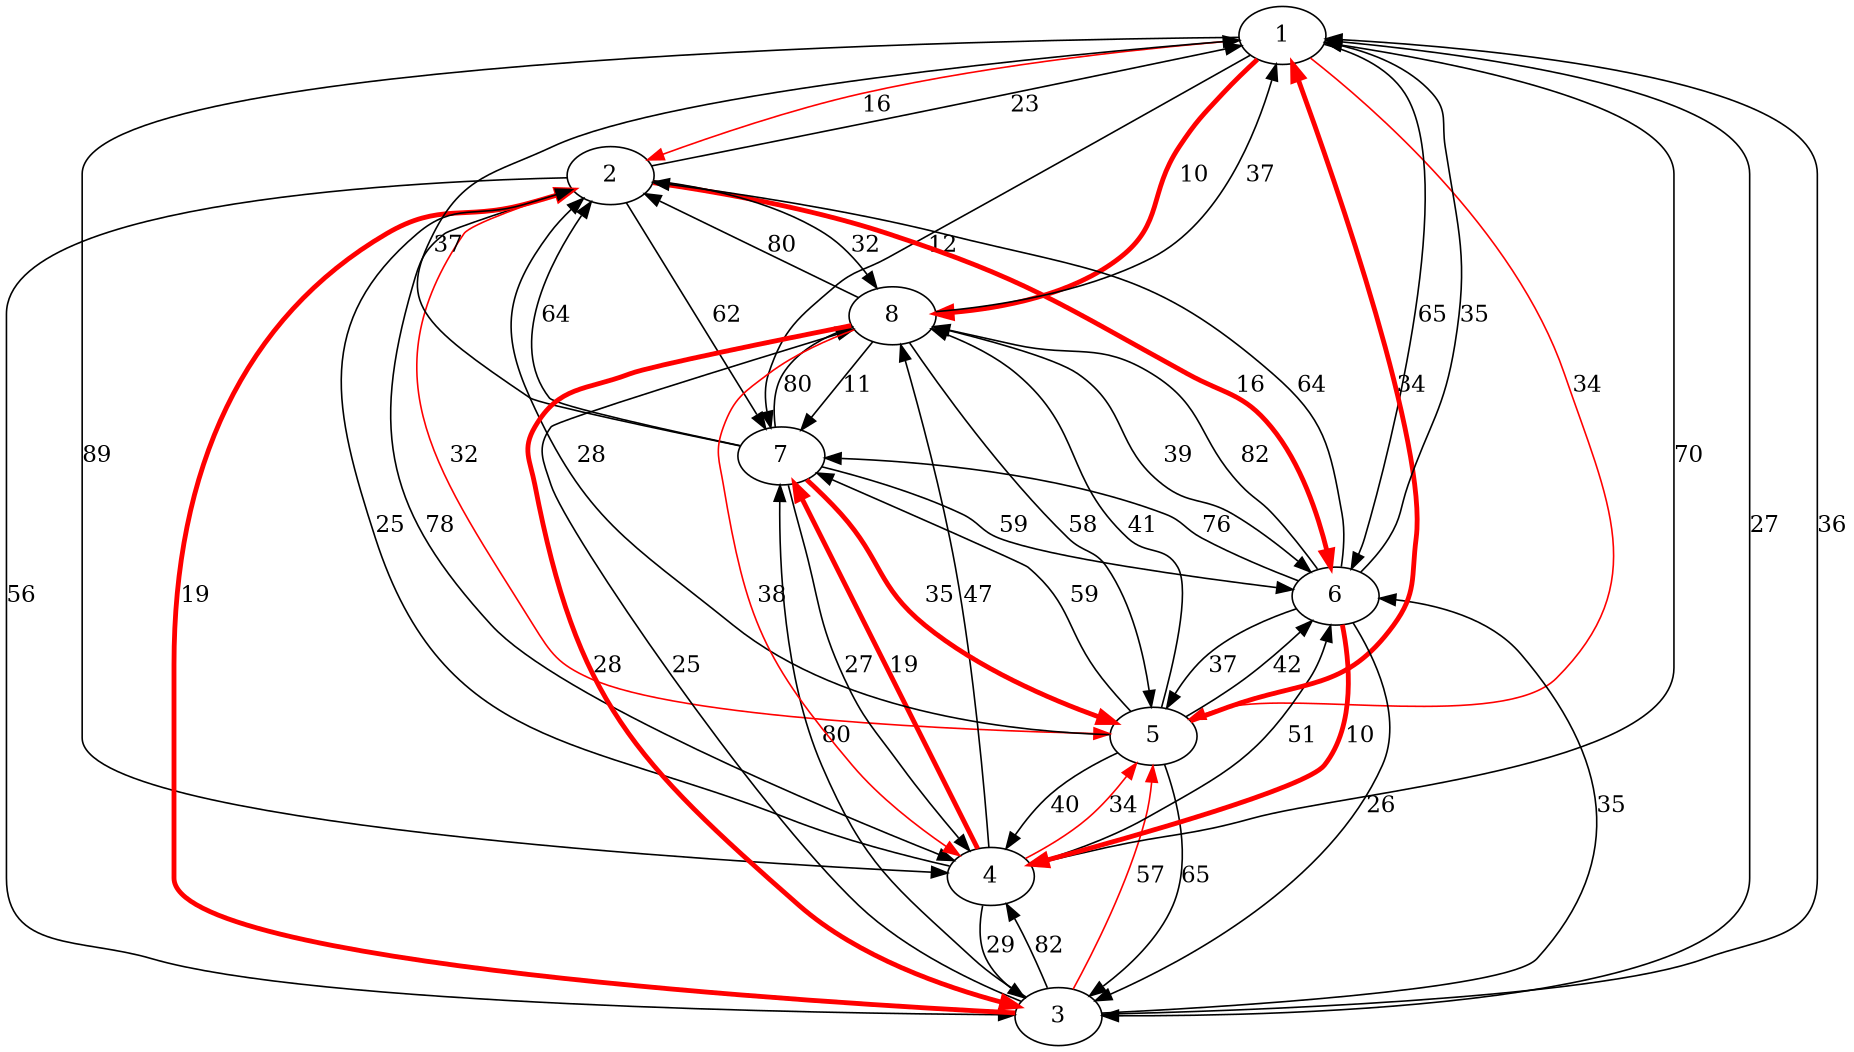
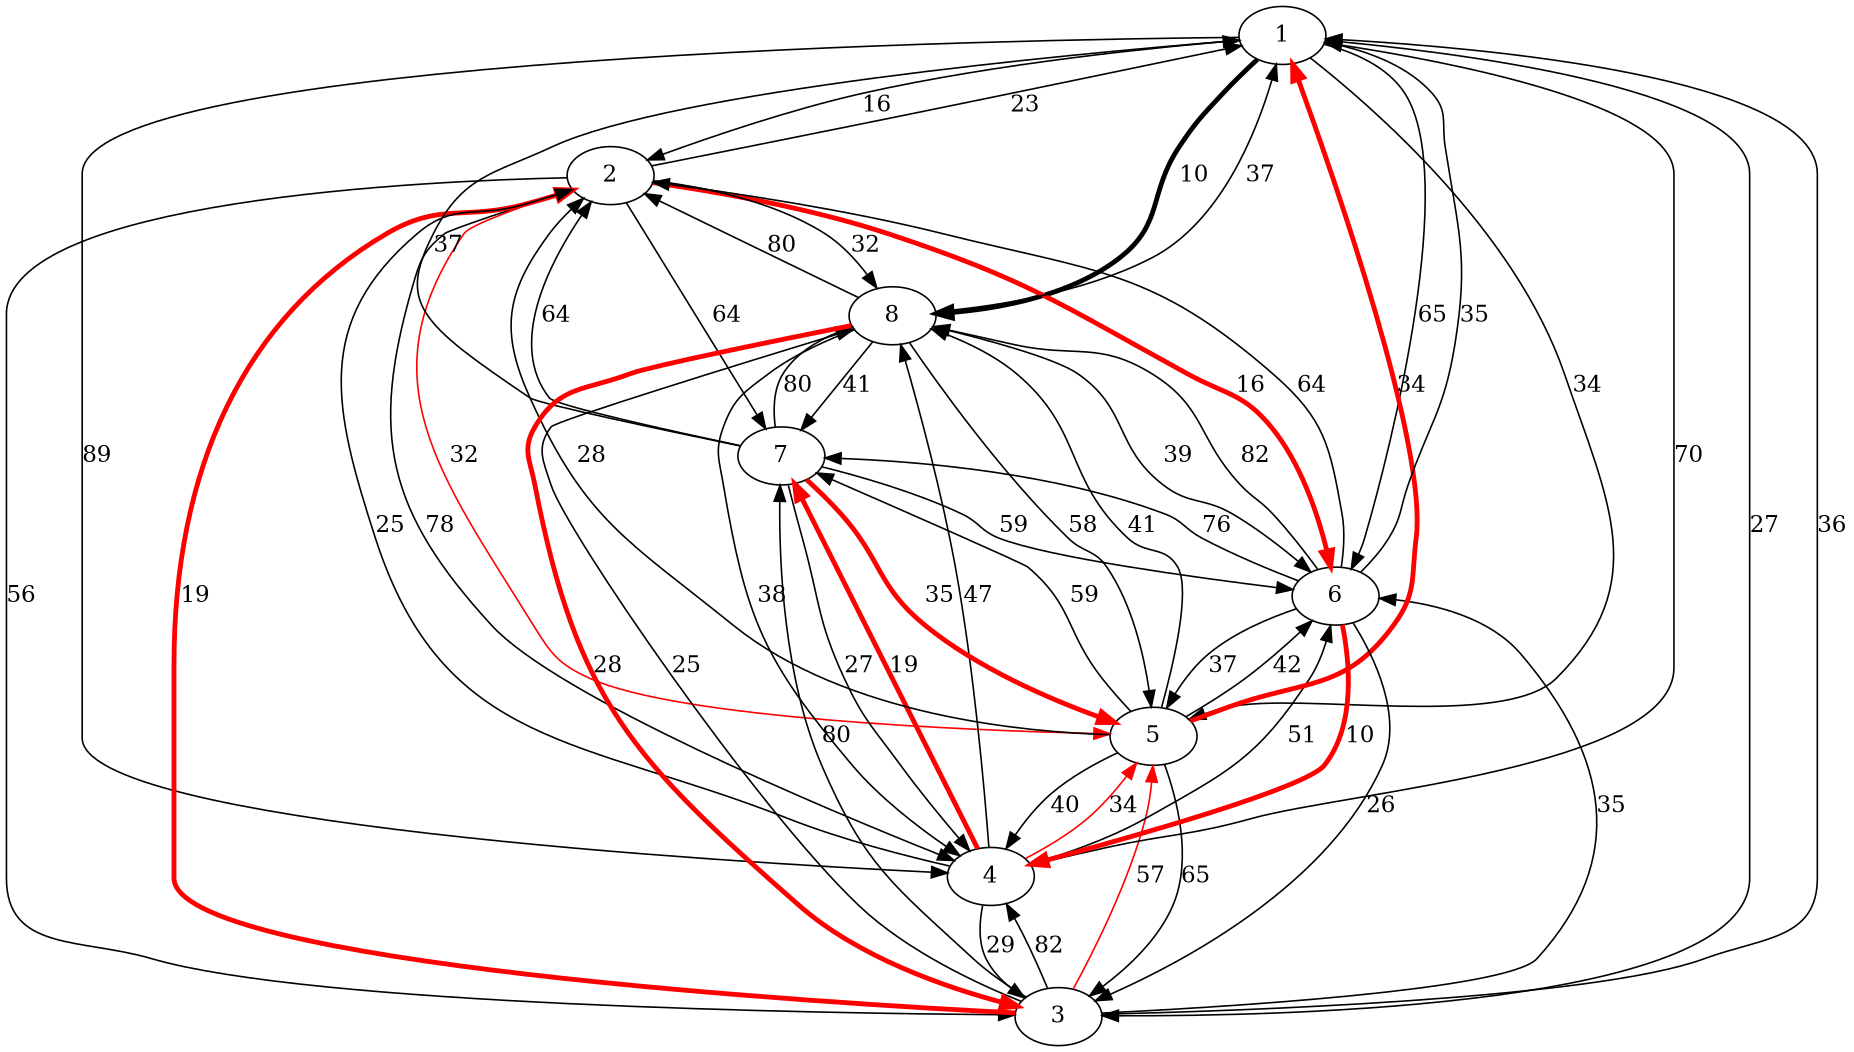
(903, 85) -> (903, 85)
(977, 208) -> none
(1143, 233) -> (1143, 233)
(727, 316) -> (727, 316)
(858, 386) -> (858, 386)
(1607, 505) -> (1607, 505)
(746, 588) -> (746, 588)
